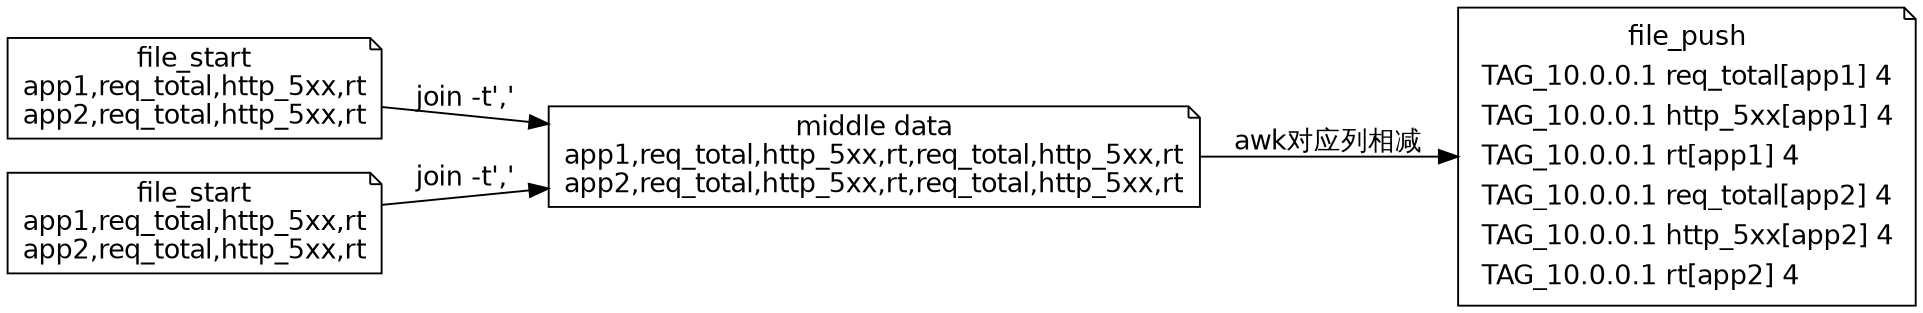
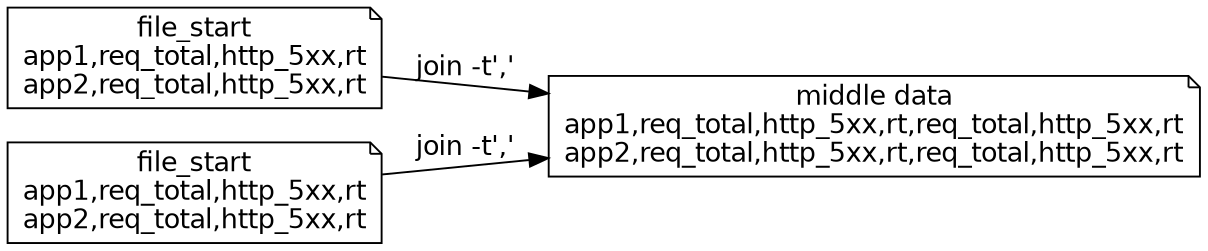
(1687, 157) -> none
